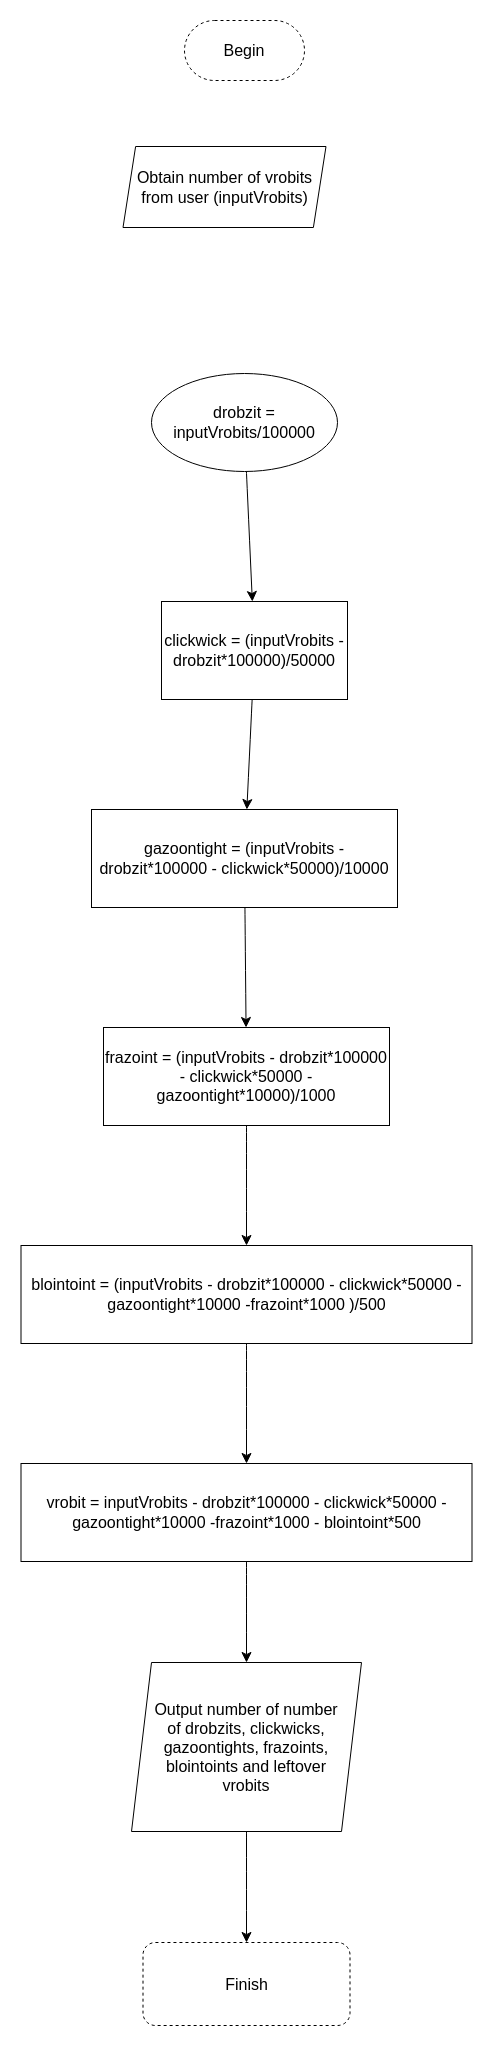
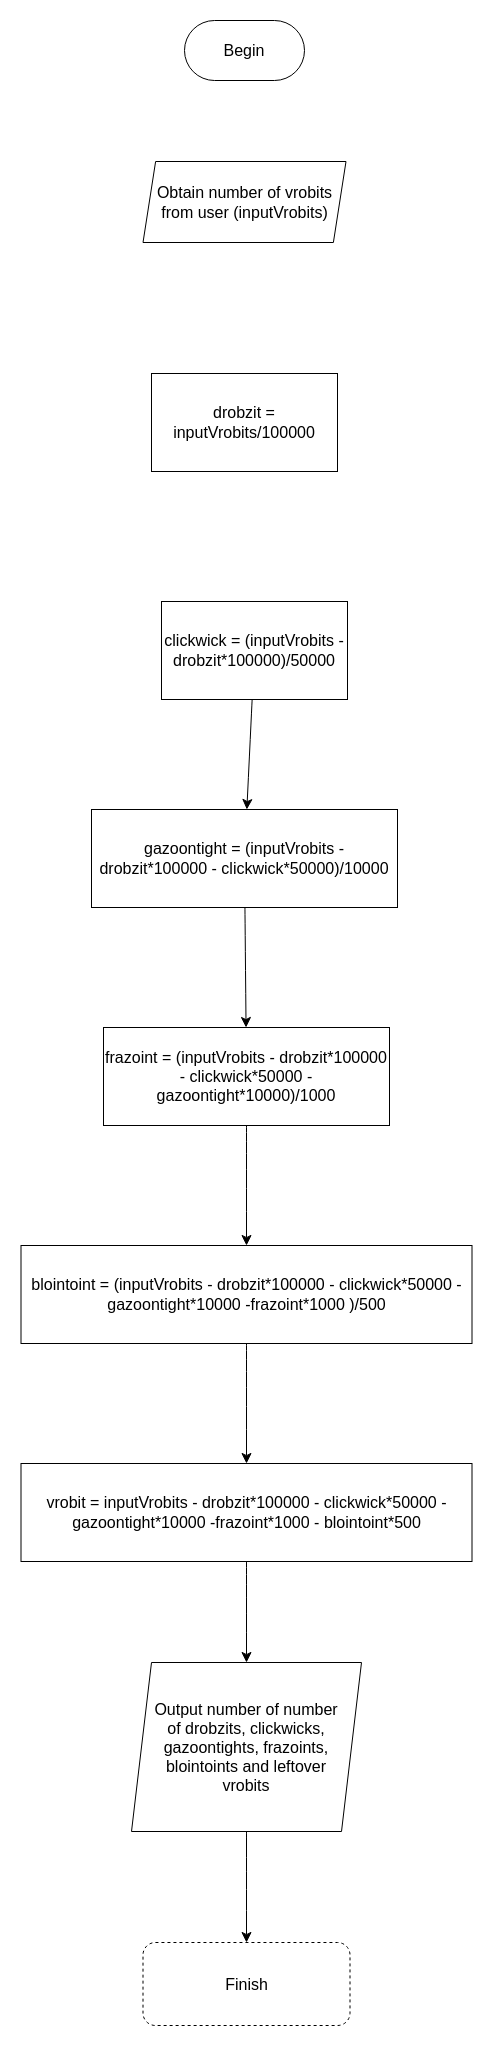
(245, 51) -> (245, 51)
(225, 187) -> (245, 202)
(245, 423) -> (245, 423)
(249, 533) -> none
